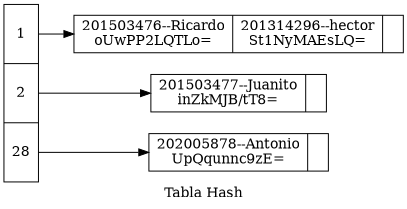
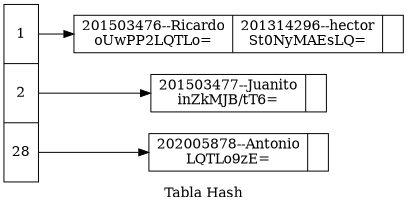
(308, 41) -> (308, 41)
(228, 100) -> (228, 100)
(228, 159) -> (228, 159)
